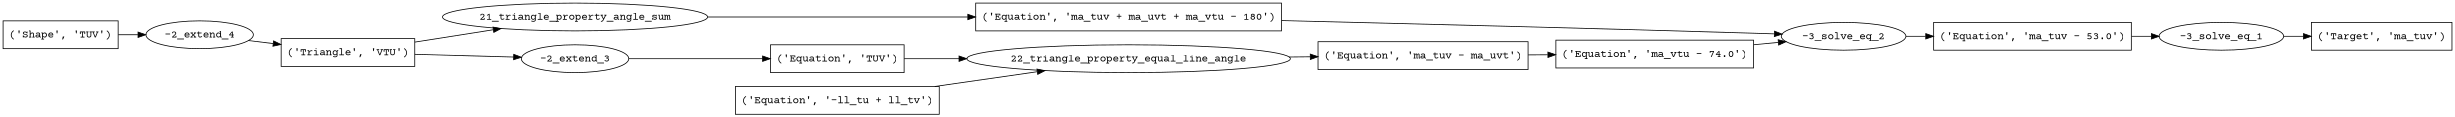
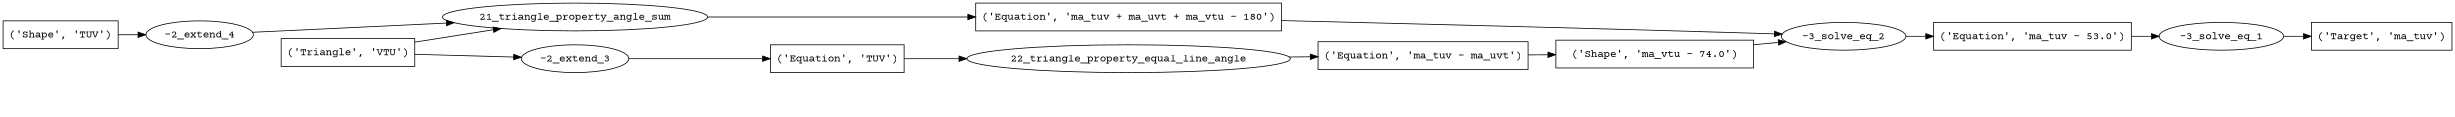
(261, 42) -> (349, 28)
(1655, 54) -> (1655, 54)
(837, 100) -> none
